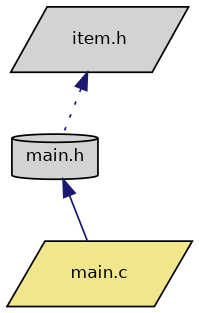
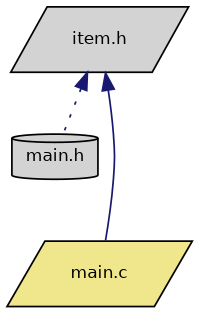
(78, 218) -> (114, 165)
